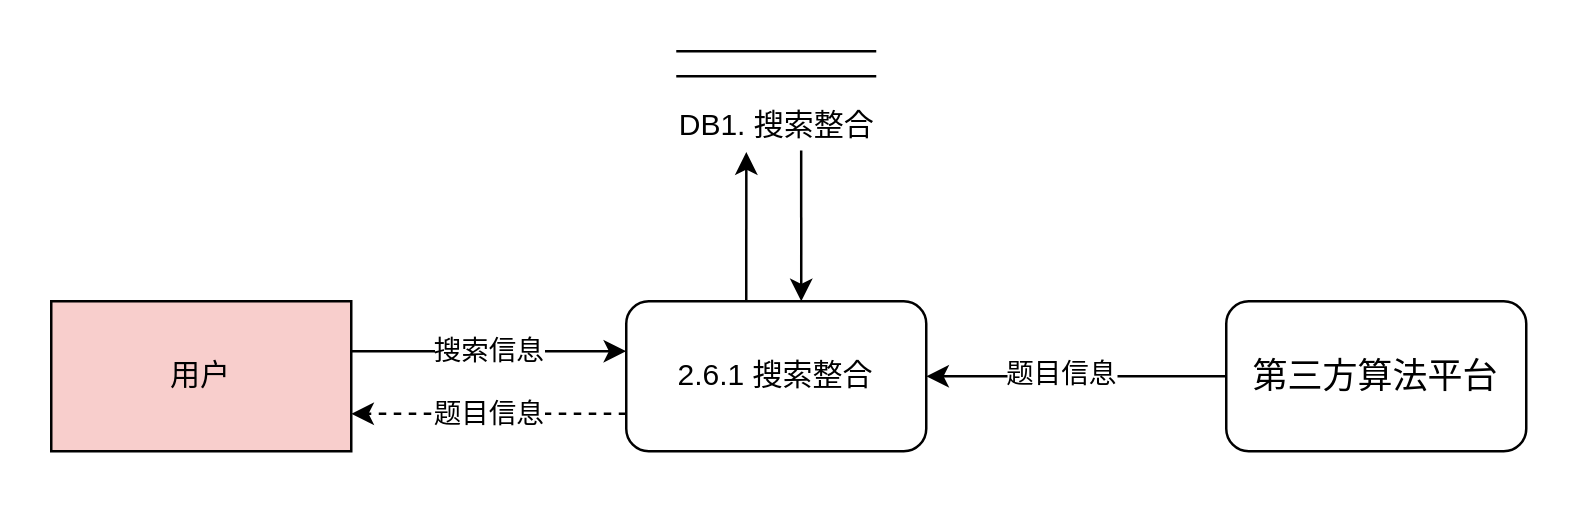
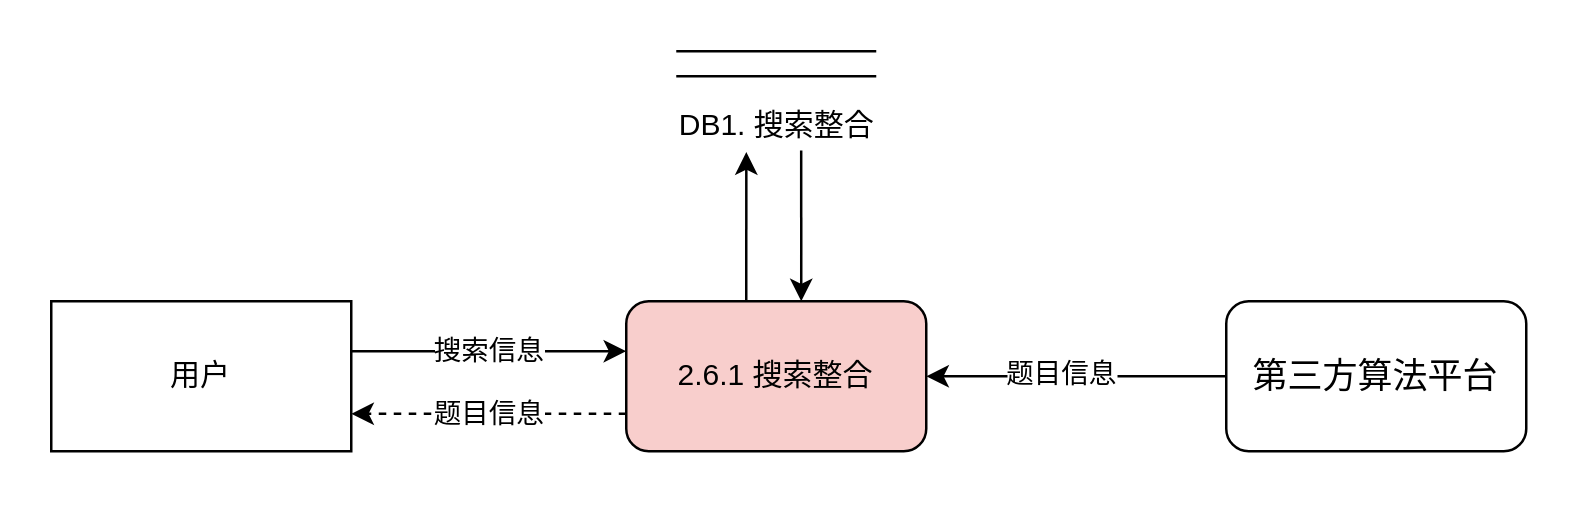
(201, 376) -> (201, 376)
(776, 376) -> (776, 376)
